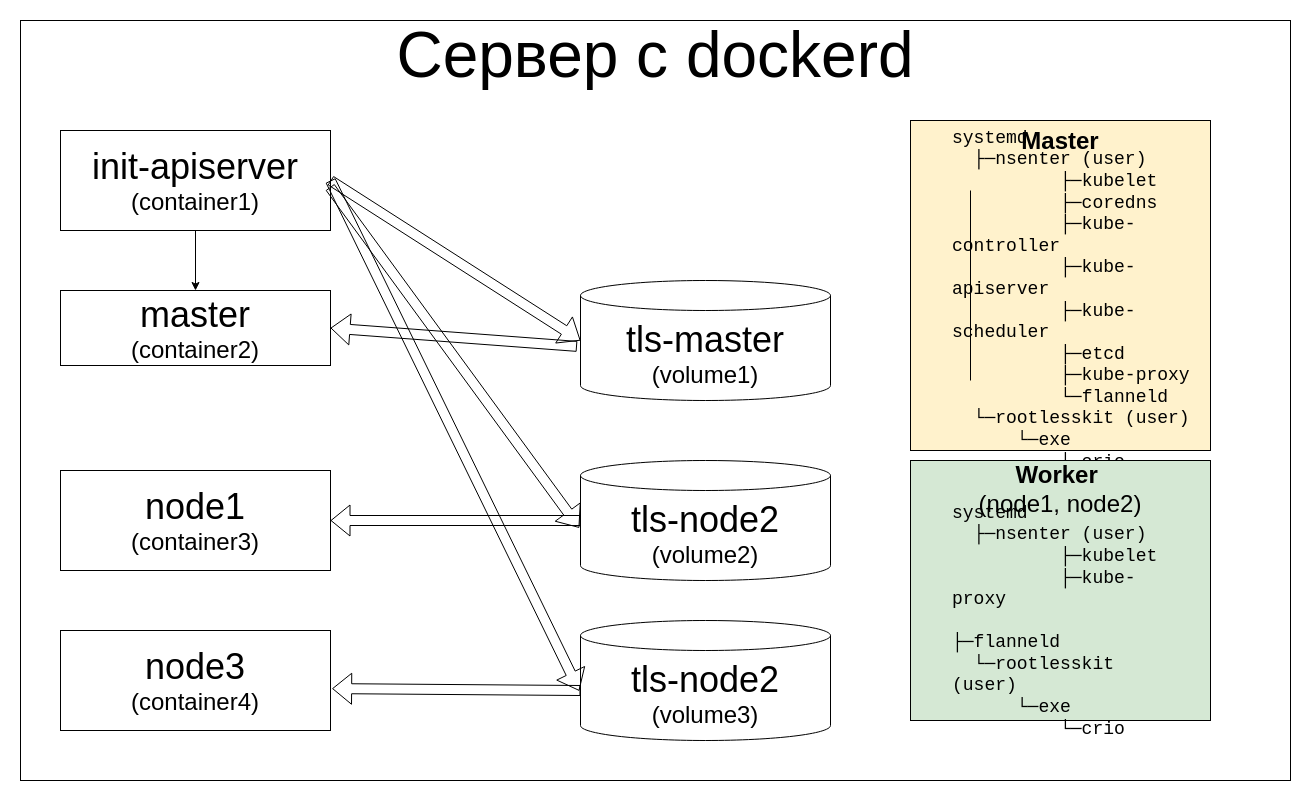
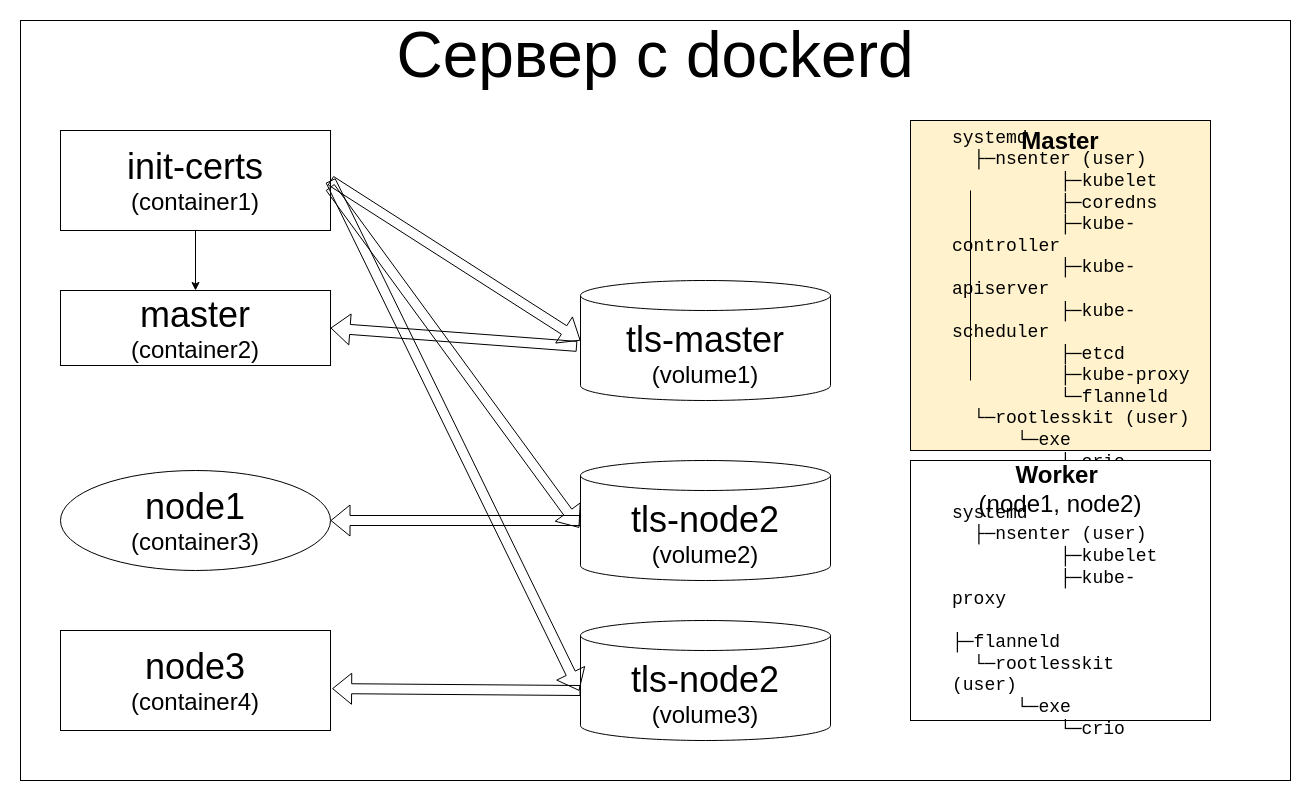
(196, 181) -> (196, 181)
(196, 521) -> (196, 521)
(1061, 591) -> (1061, 591)
